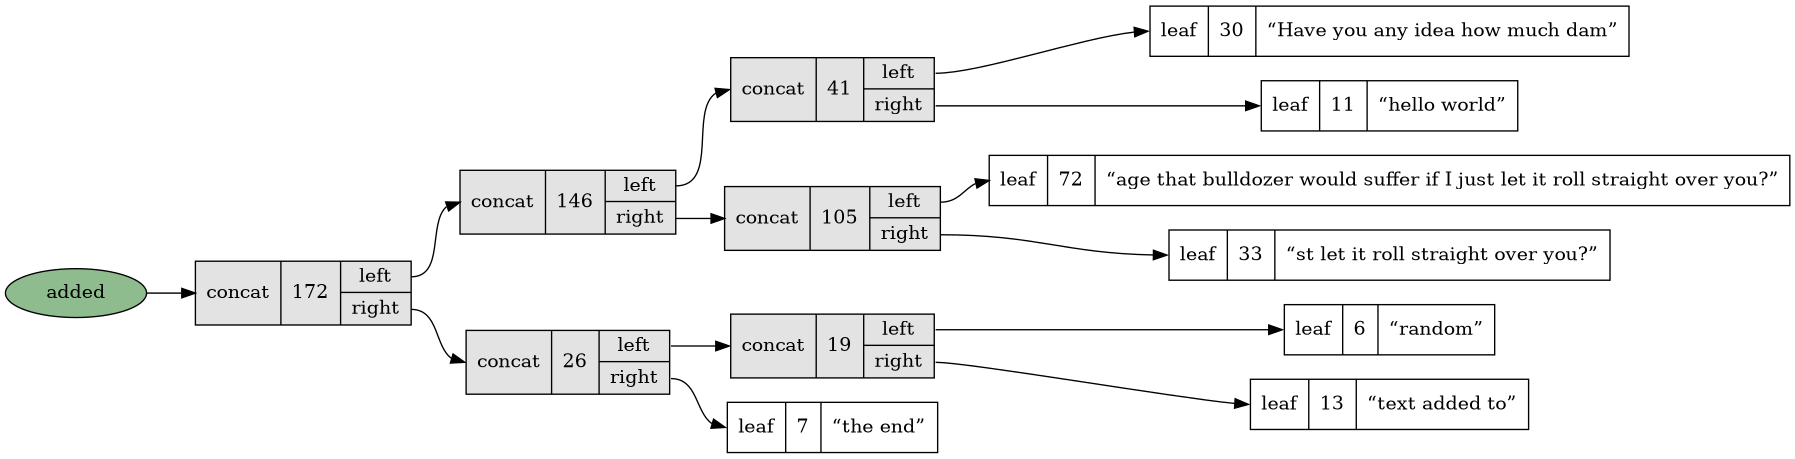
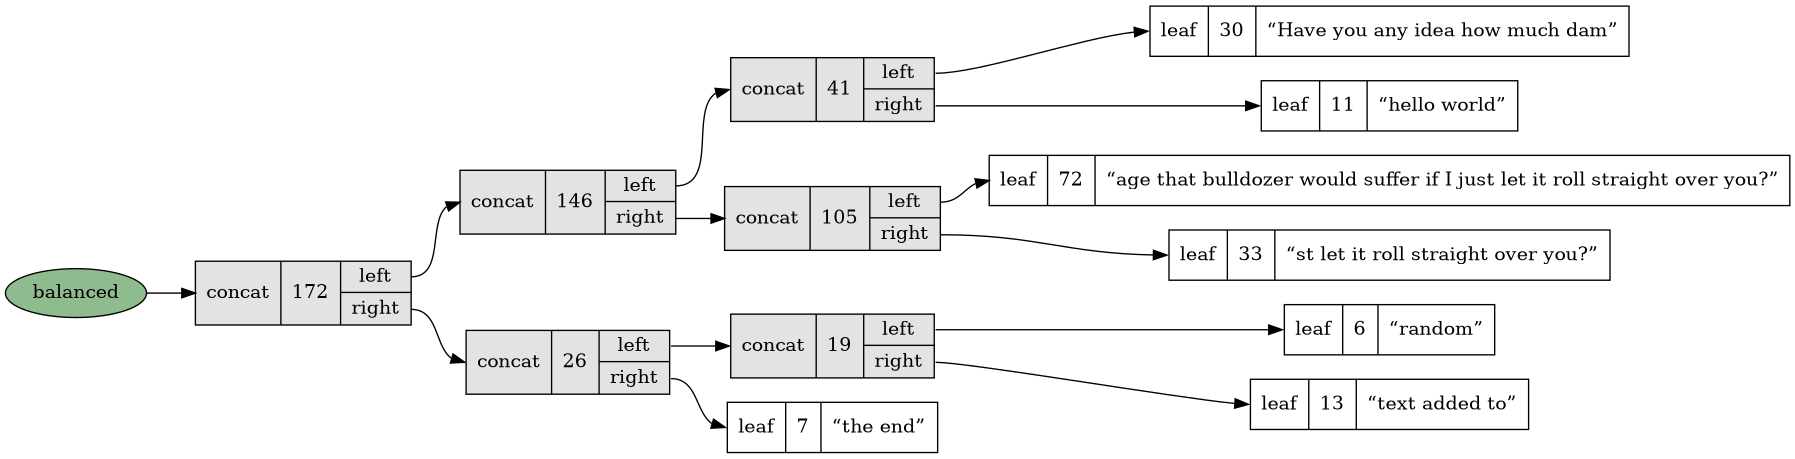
(76, 293) -> (76, 293)
